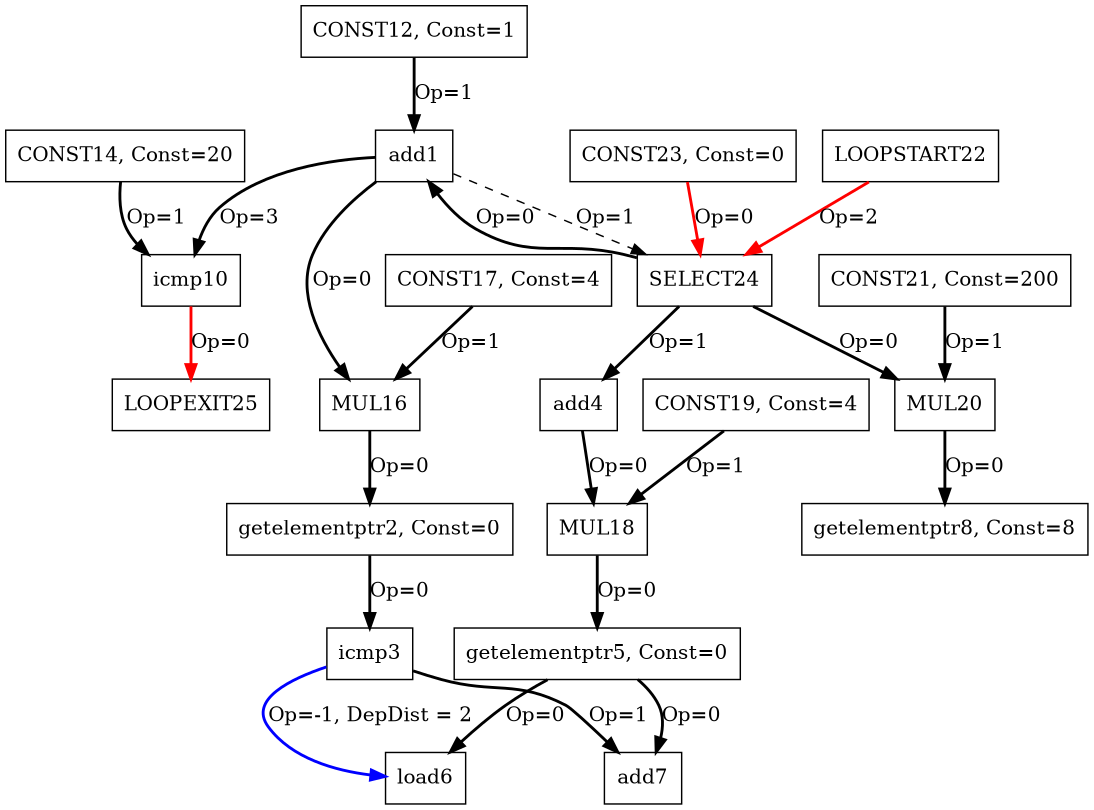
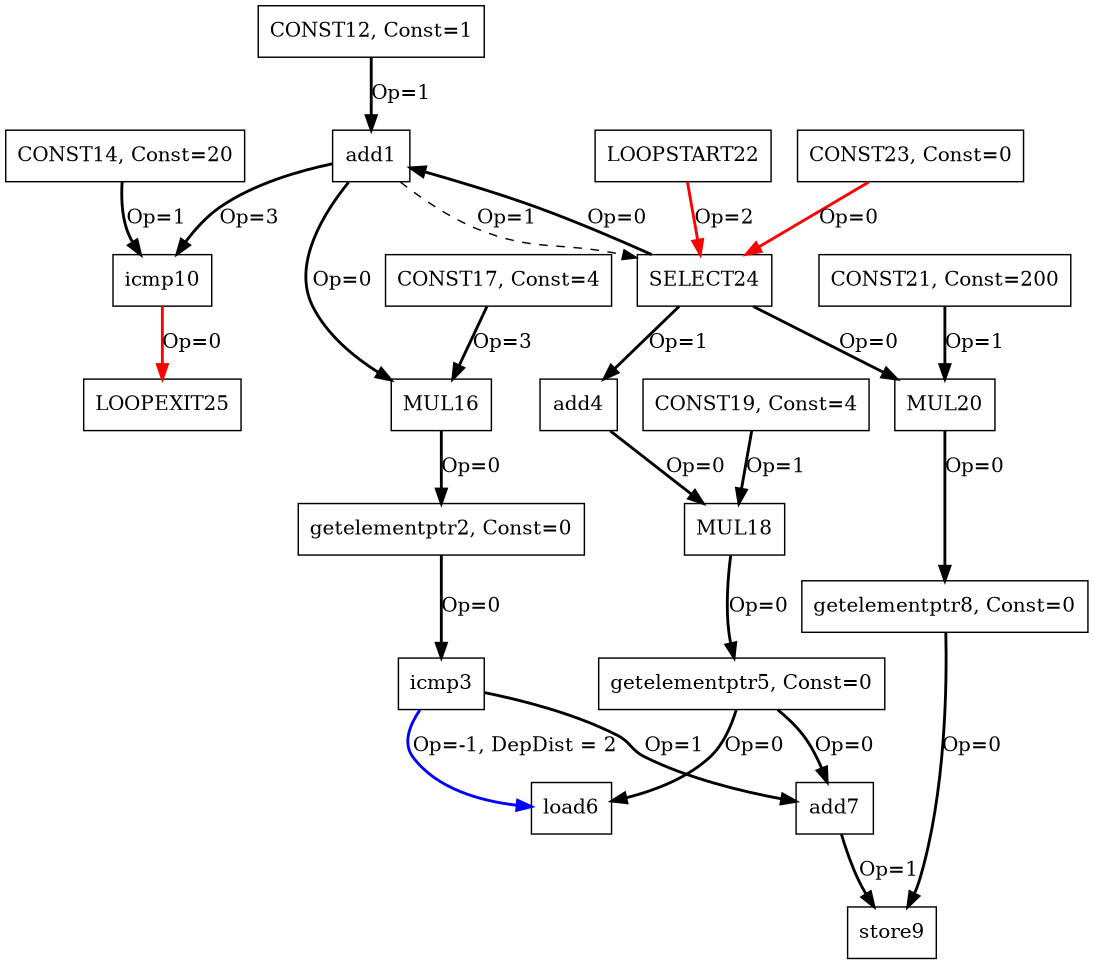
(471, 343) -> (503, 343)
(945, 529) -> (945, 607)
none -> (892, 933)
